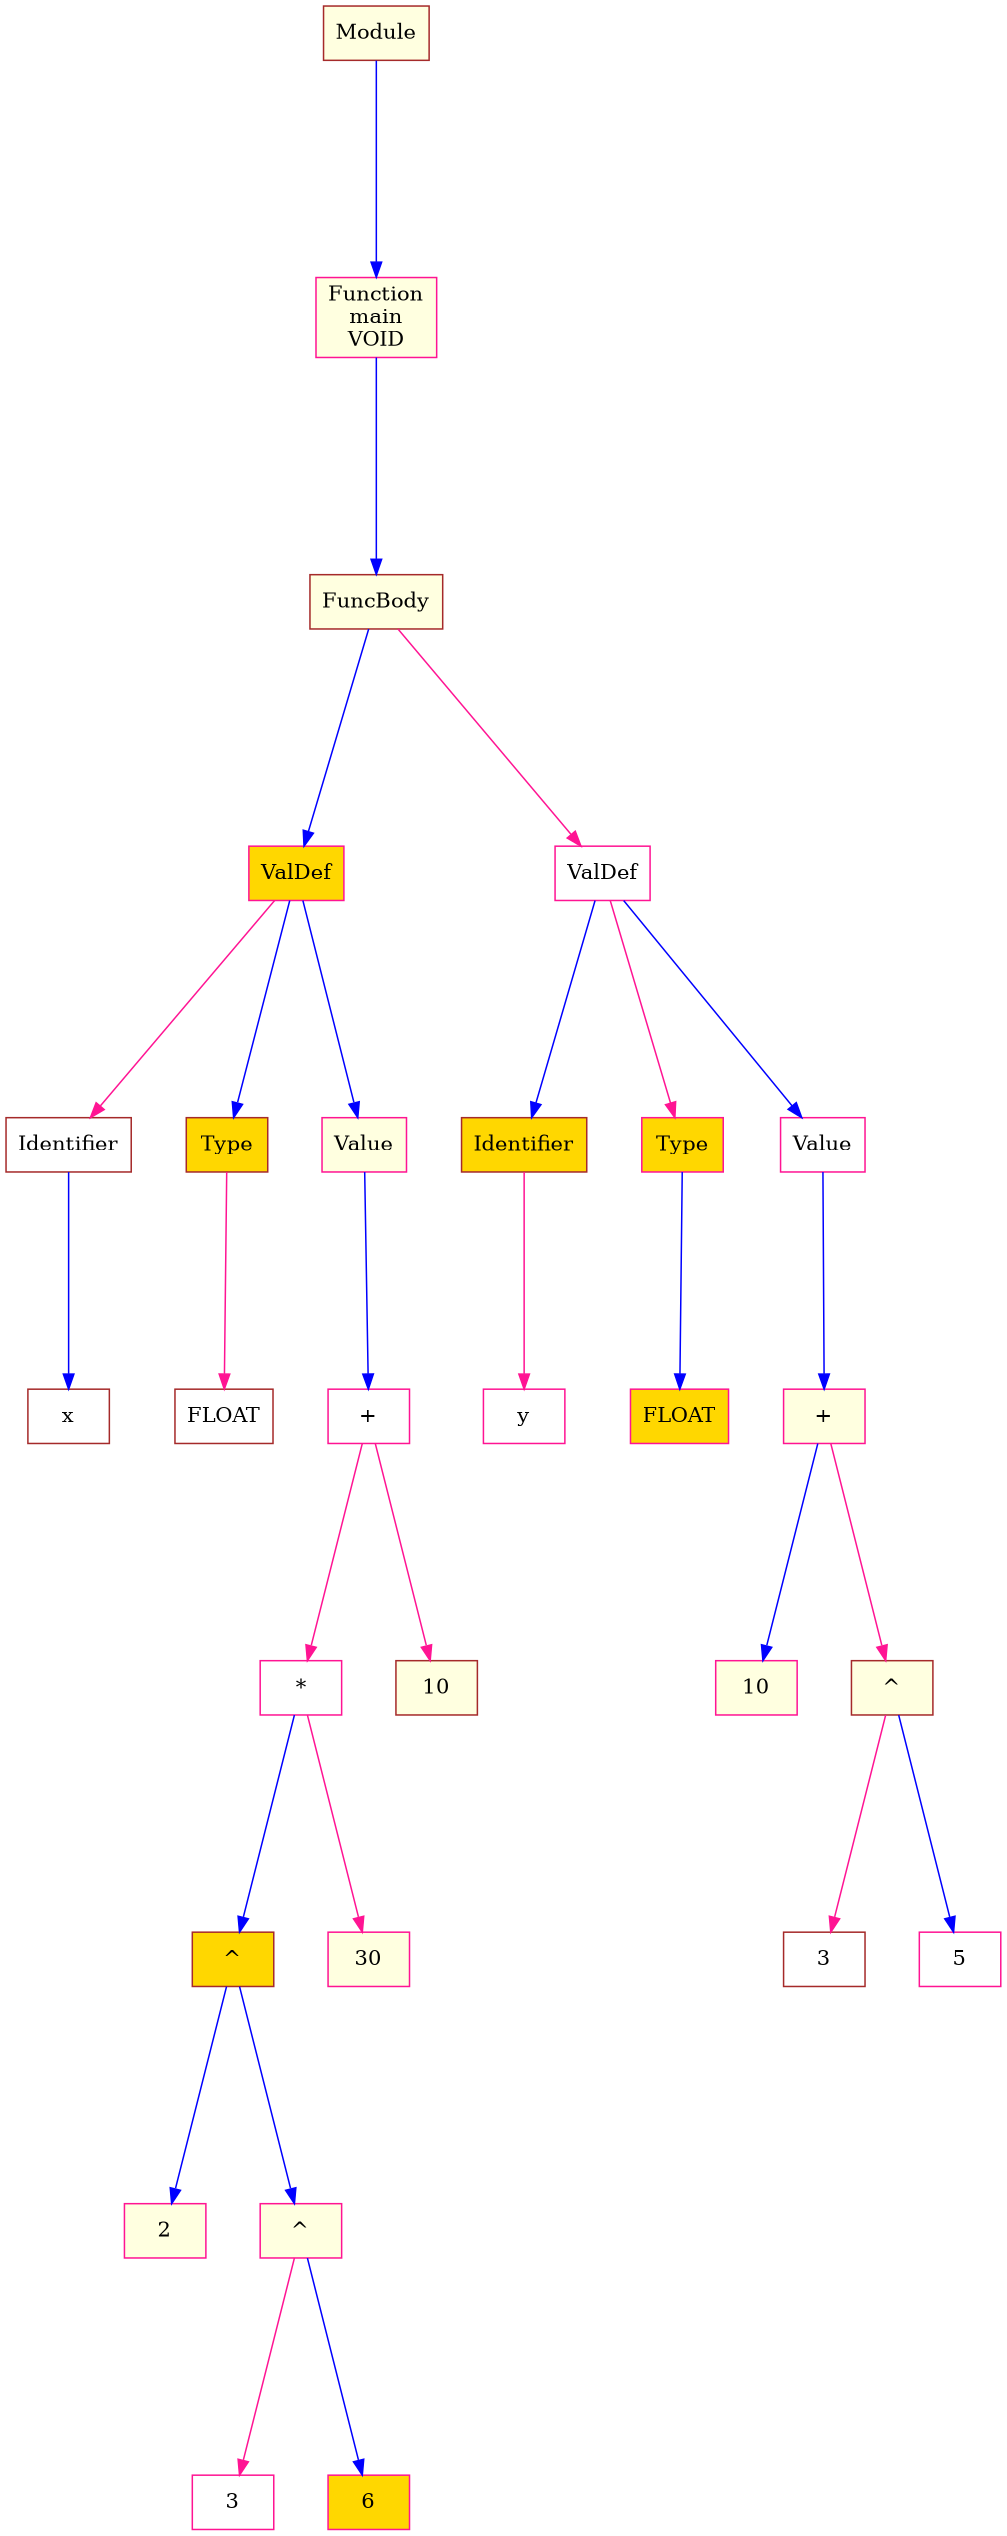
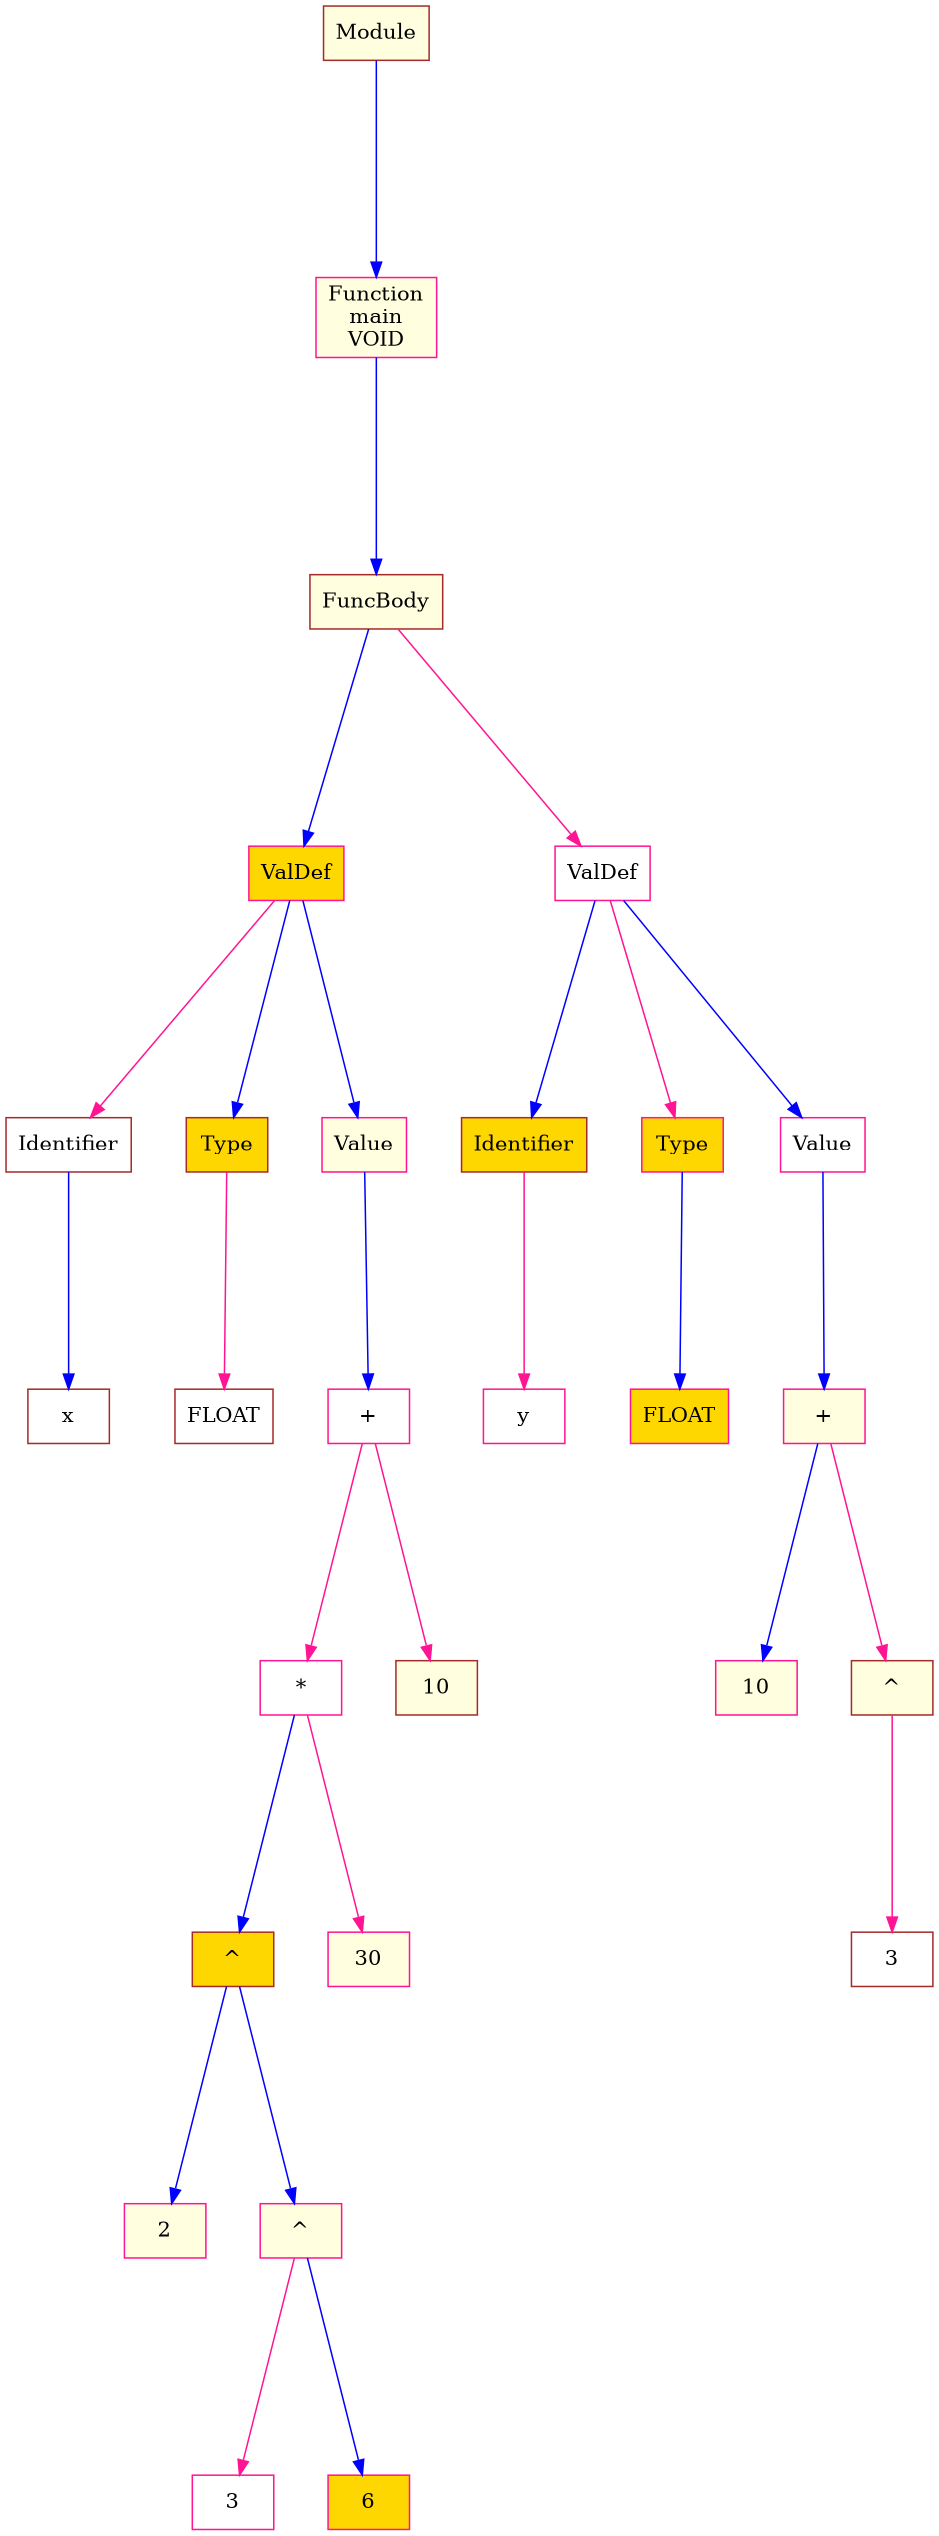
(960, 1959) -> none
